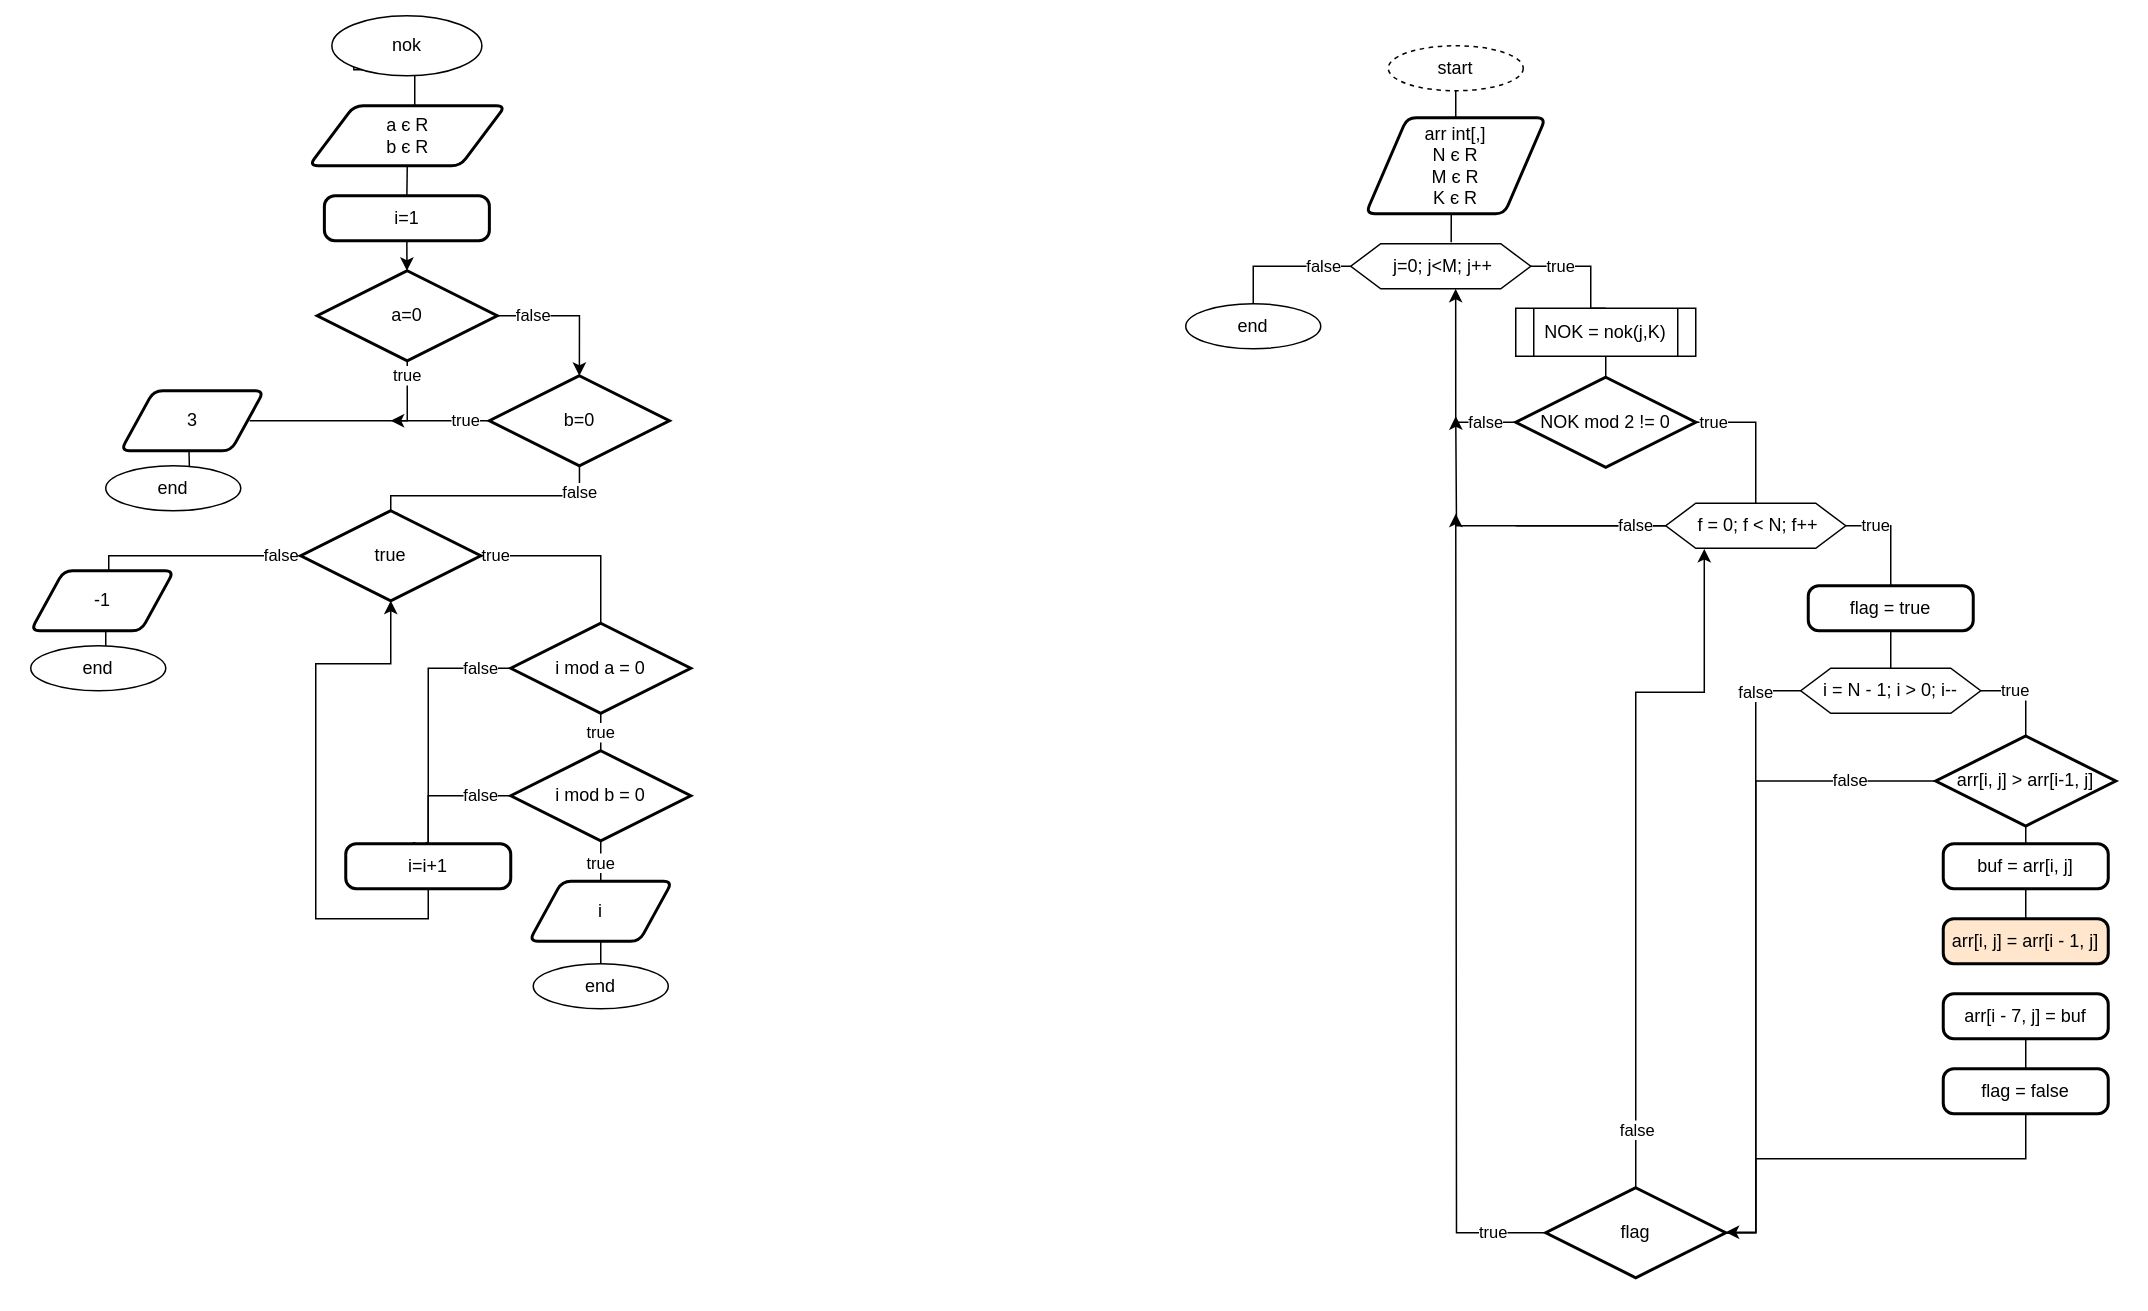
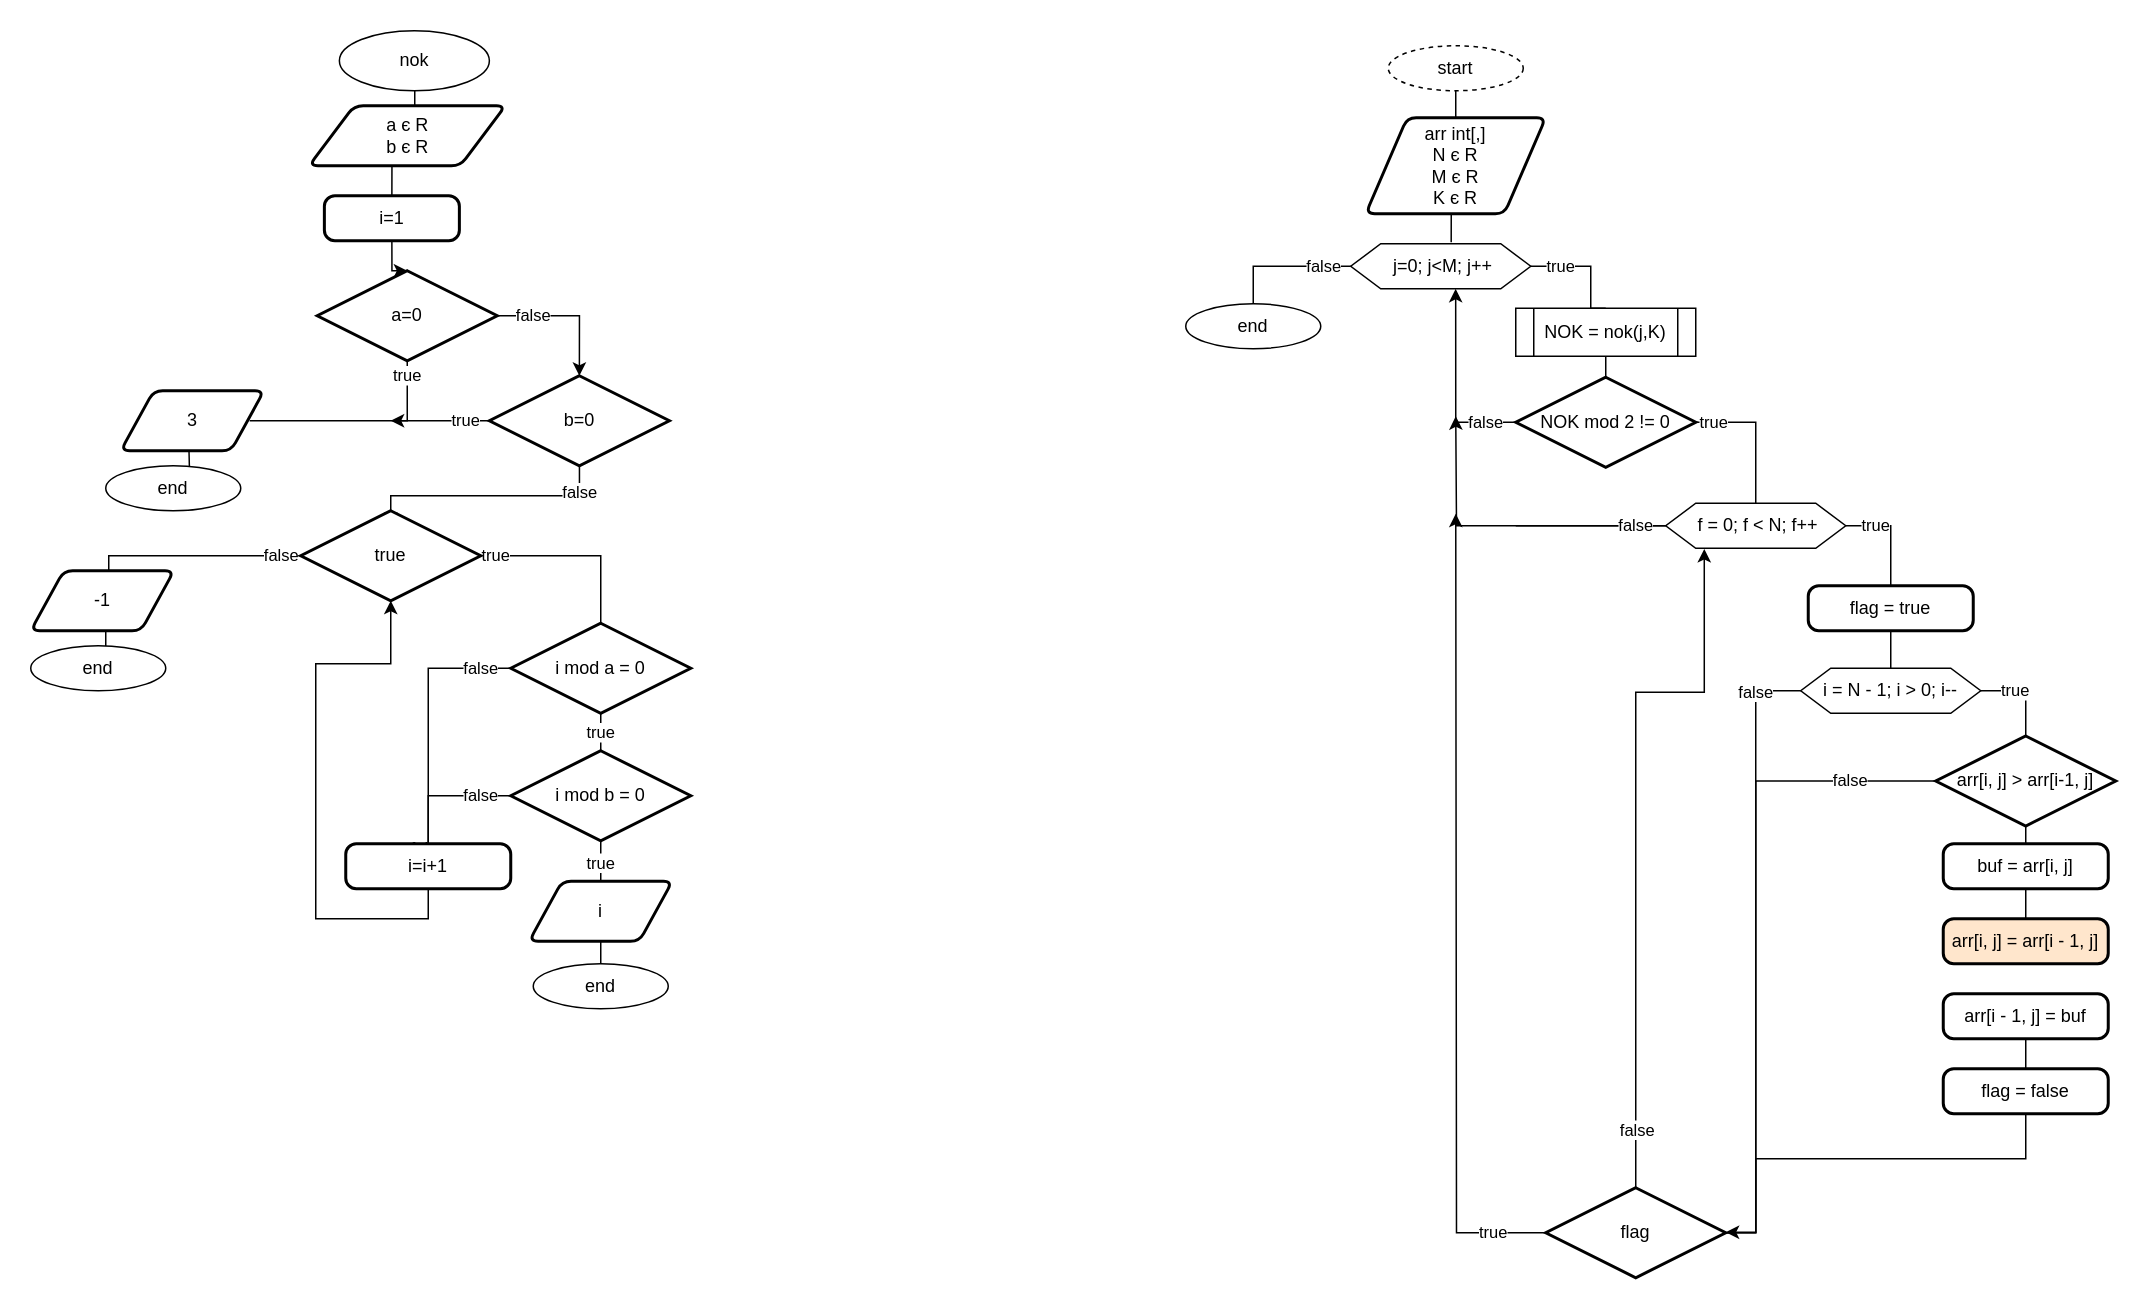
(407, 46) -> (414, 61)
(407, 218) -> (392, 218)
(2026, 1016) -> (2026, 1016)
